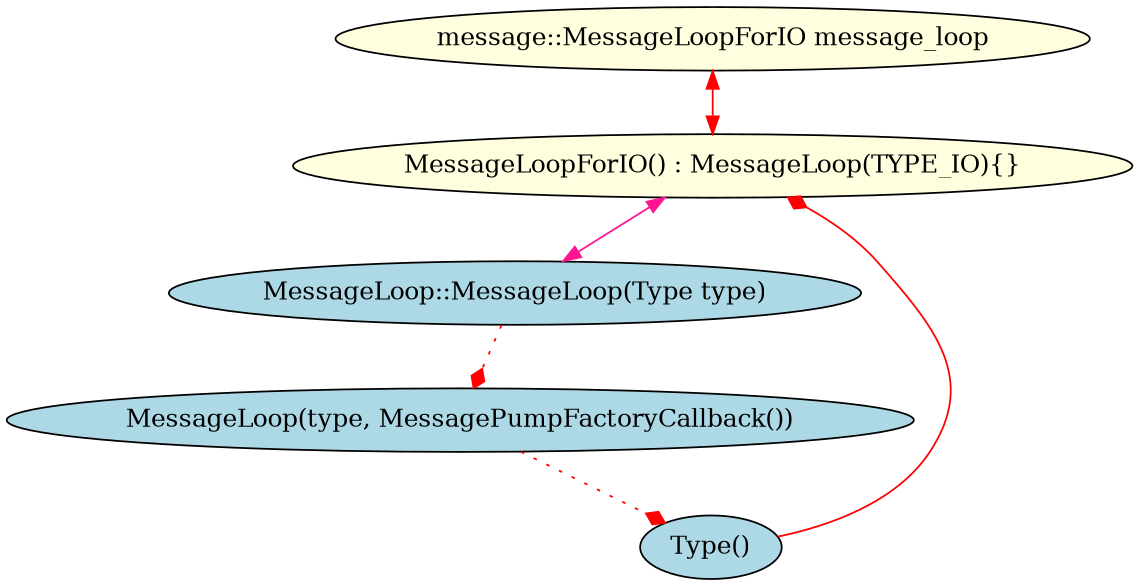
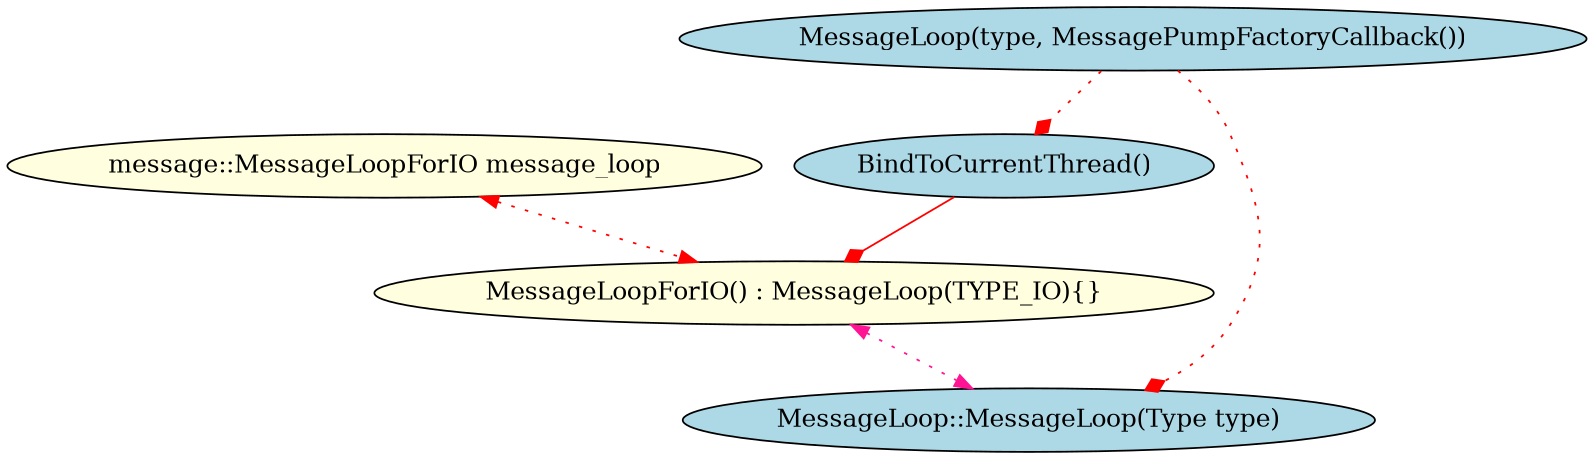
(713, 102) -> (589, 229)
(614, 229) -> (911, 357)
(492, 347) -> (1260, 232)
(711, 547) -> (1004, 166)
